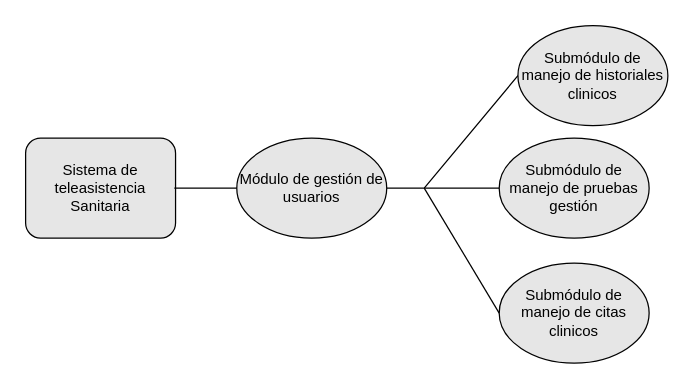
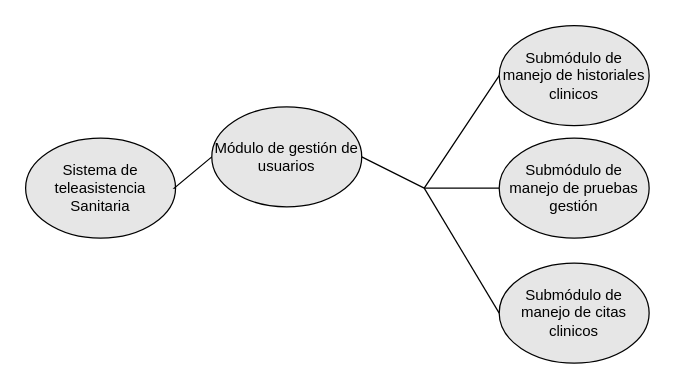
(593, 76) -> (574, 76)
(101, 188) -> (101, 188)
(312, 188) -> (287, 157)
